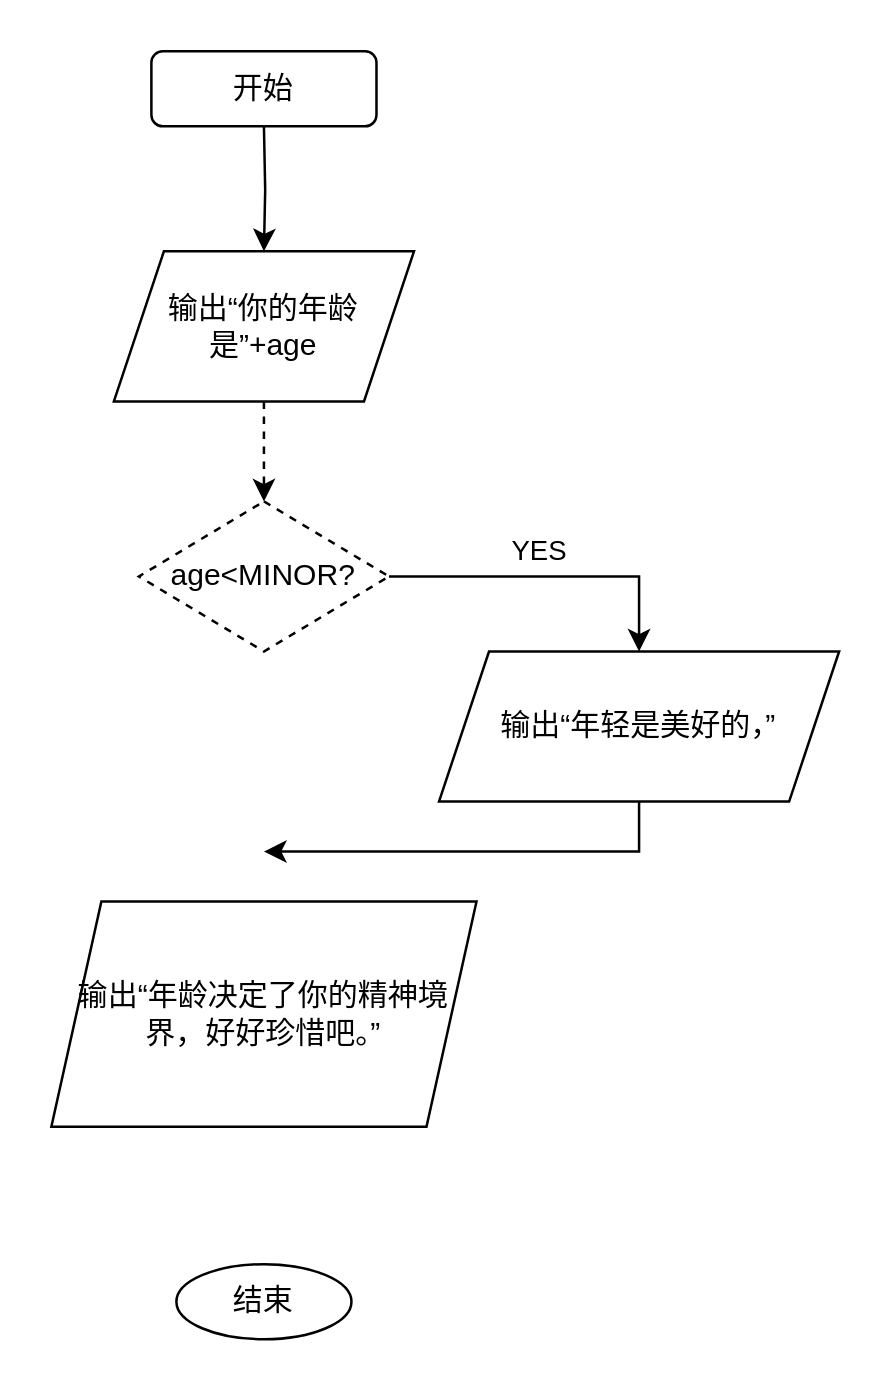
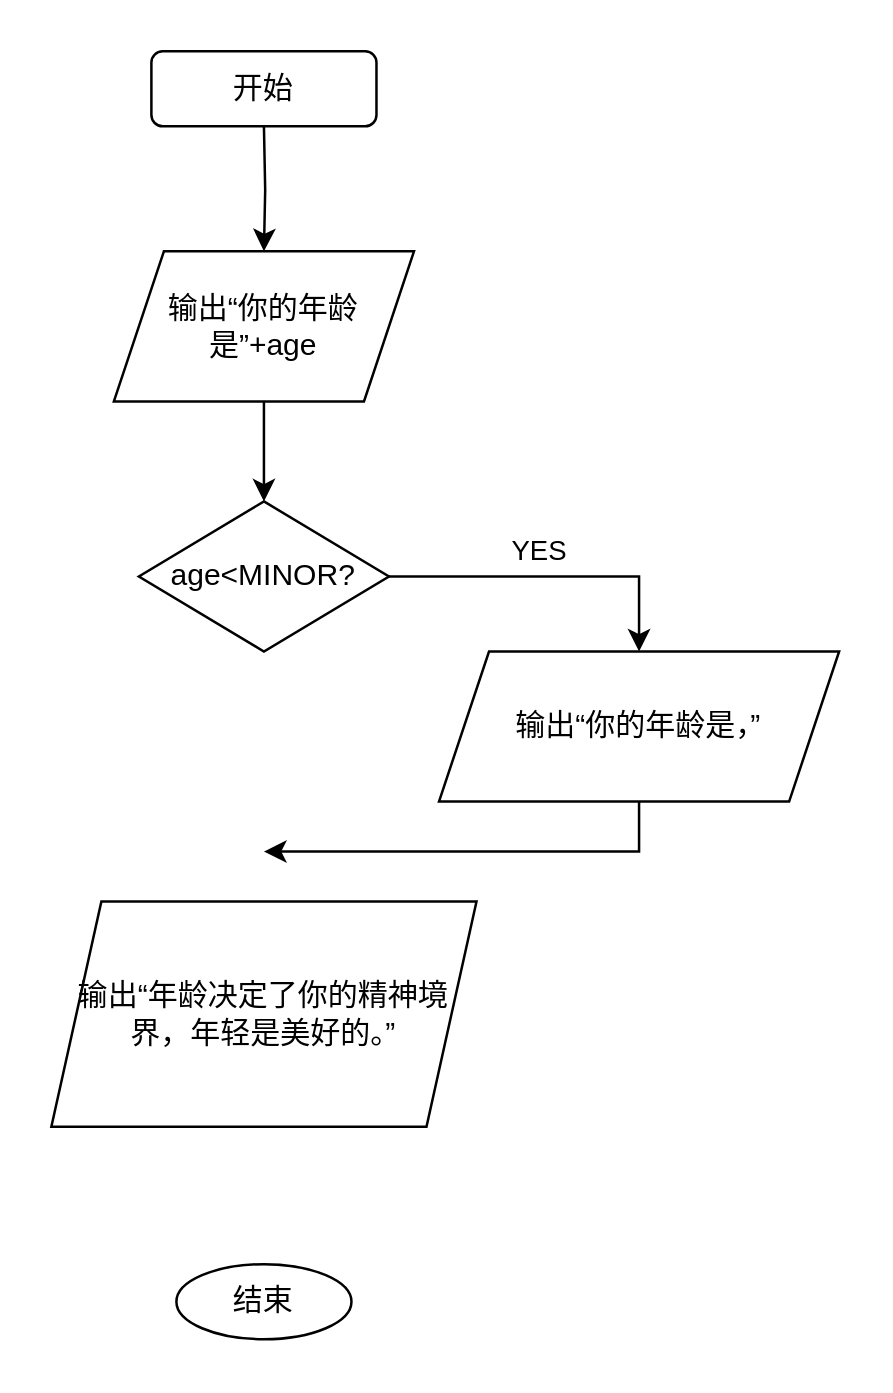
(264, 442) -> (264, 442)
(264, 576) -> (264, 576)
(639, 726) -> (639, 726)
(264, 1014) -> (264, 1014)
